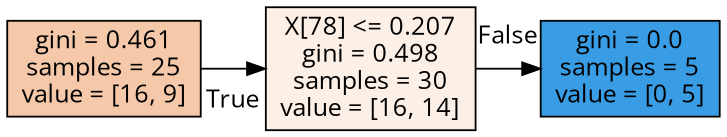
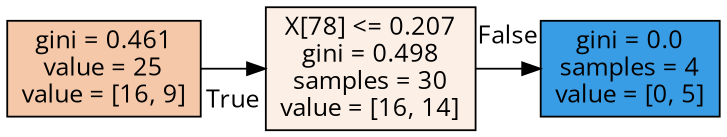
(104, 69) -> (104, 69)
(630, 69) -> (630, 69)
